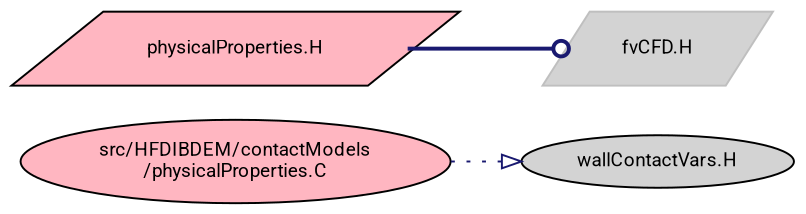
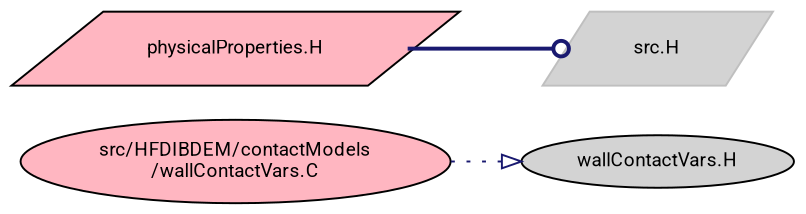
(658, 49) -> (658, 49)
(236, 162) -> (236, 162)
